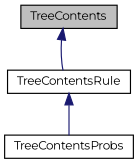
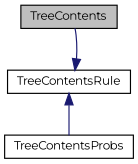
(61, 55) -> (77, 44)
